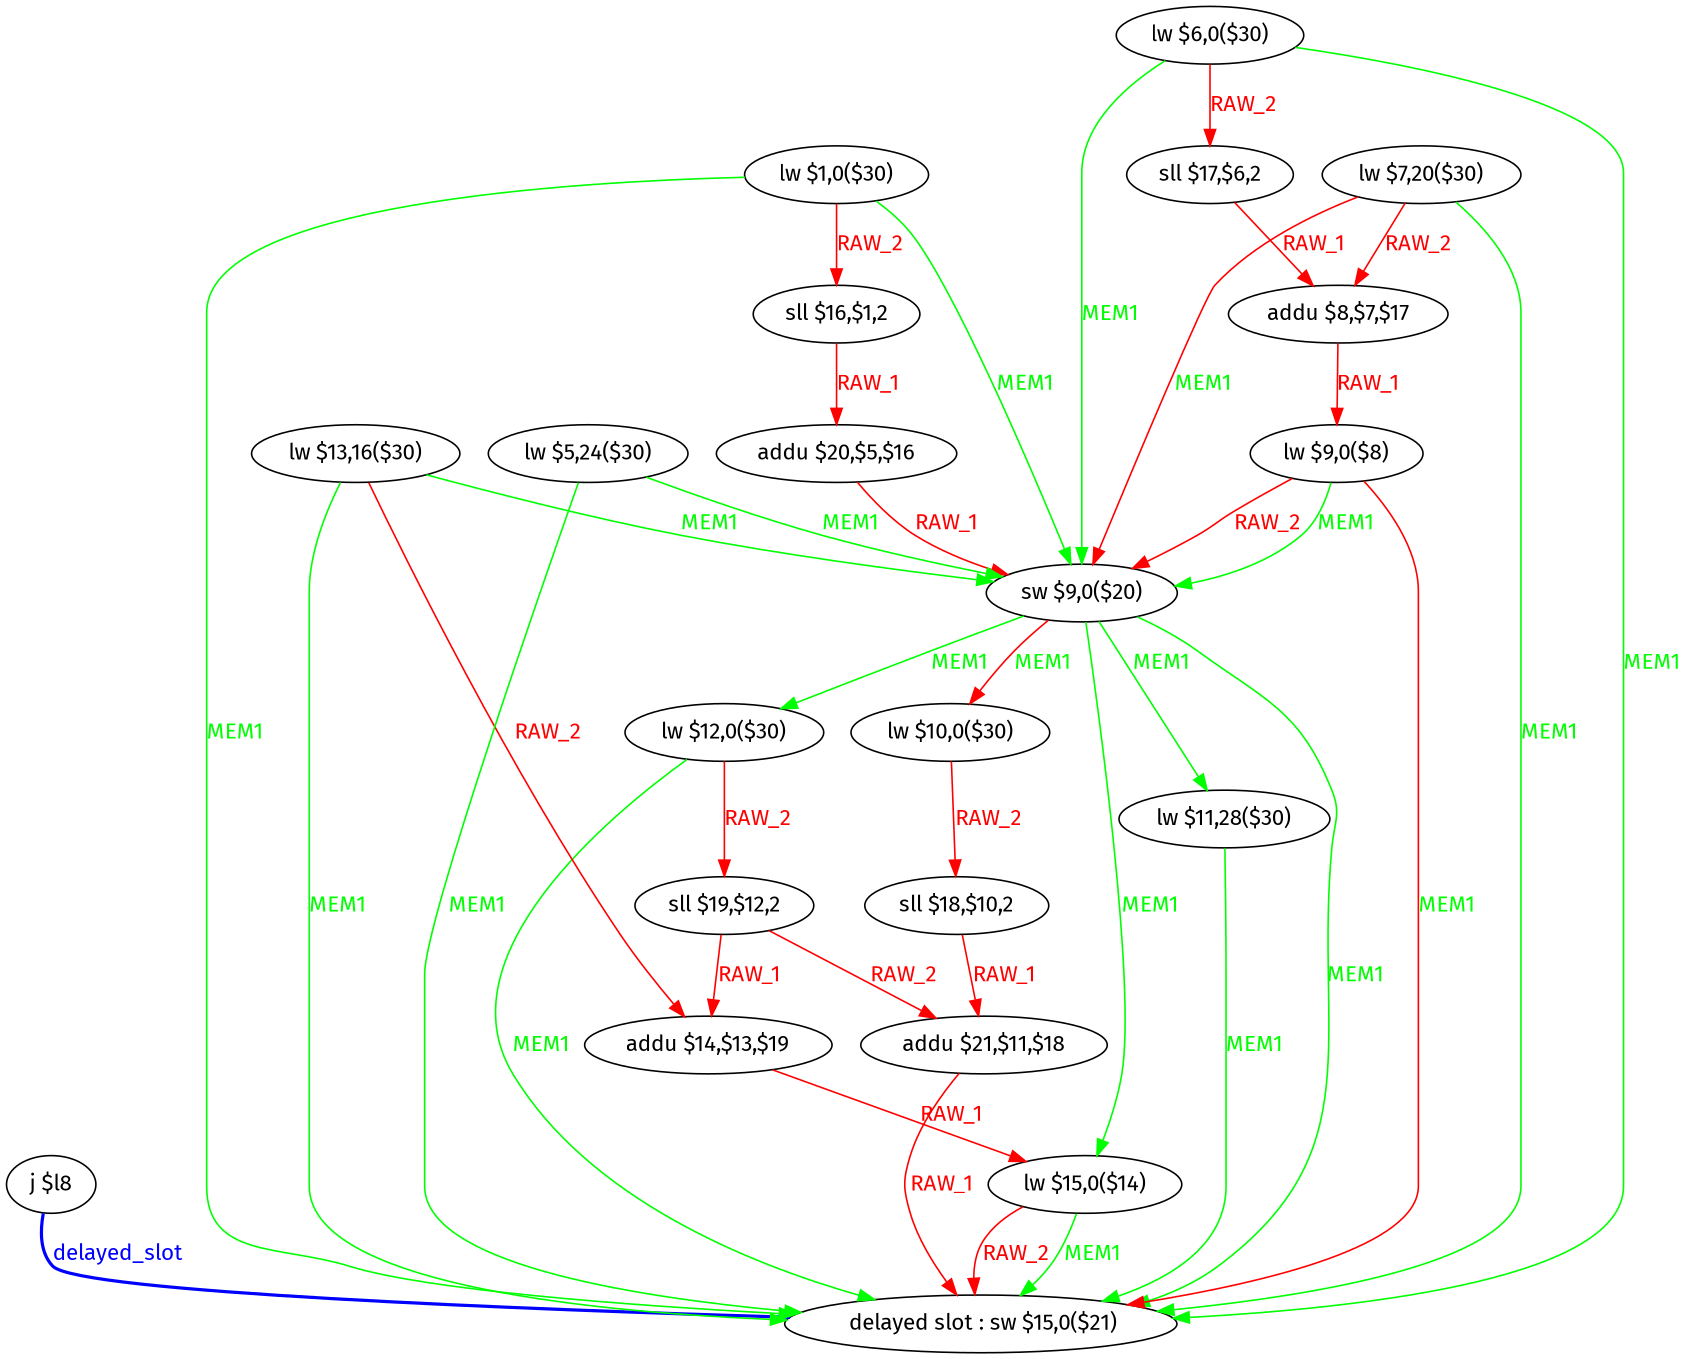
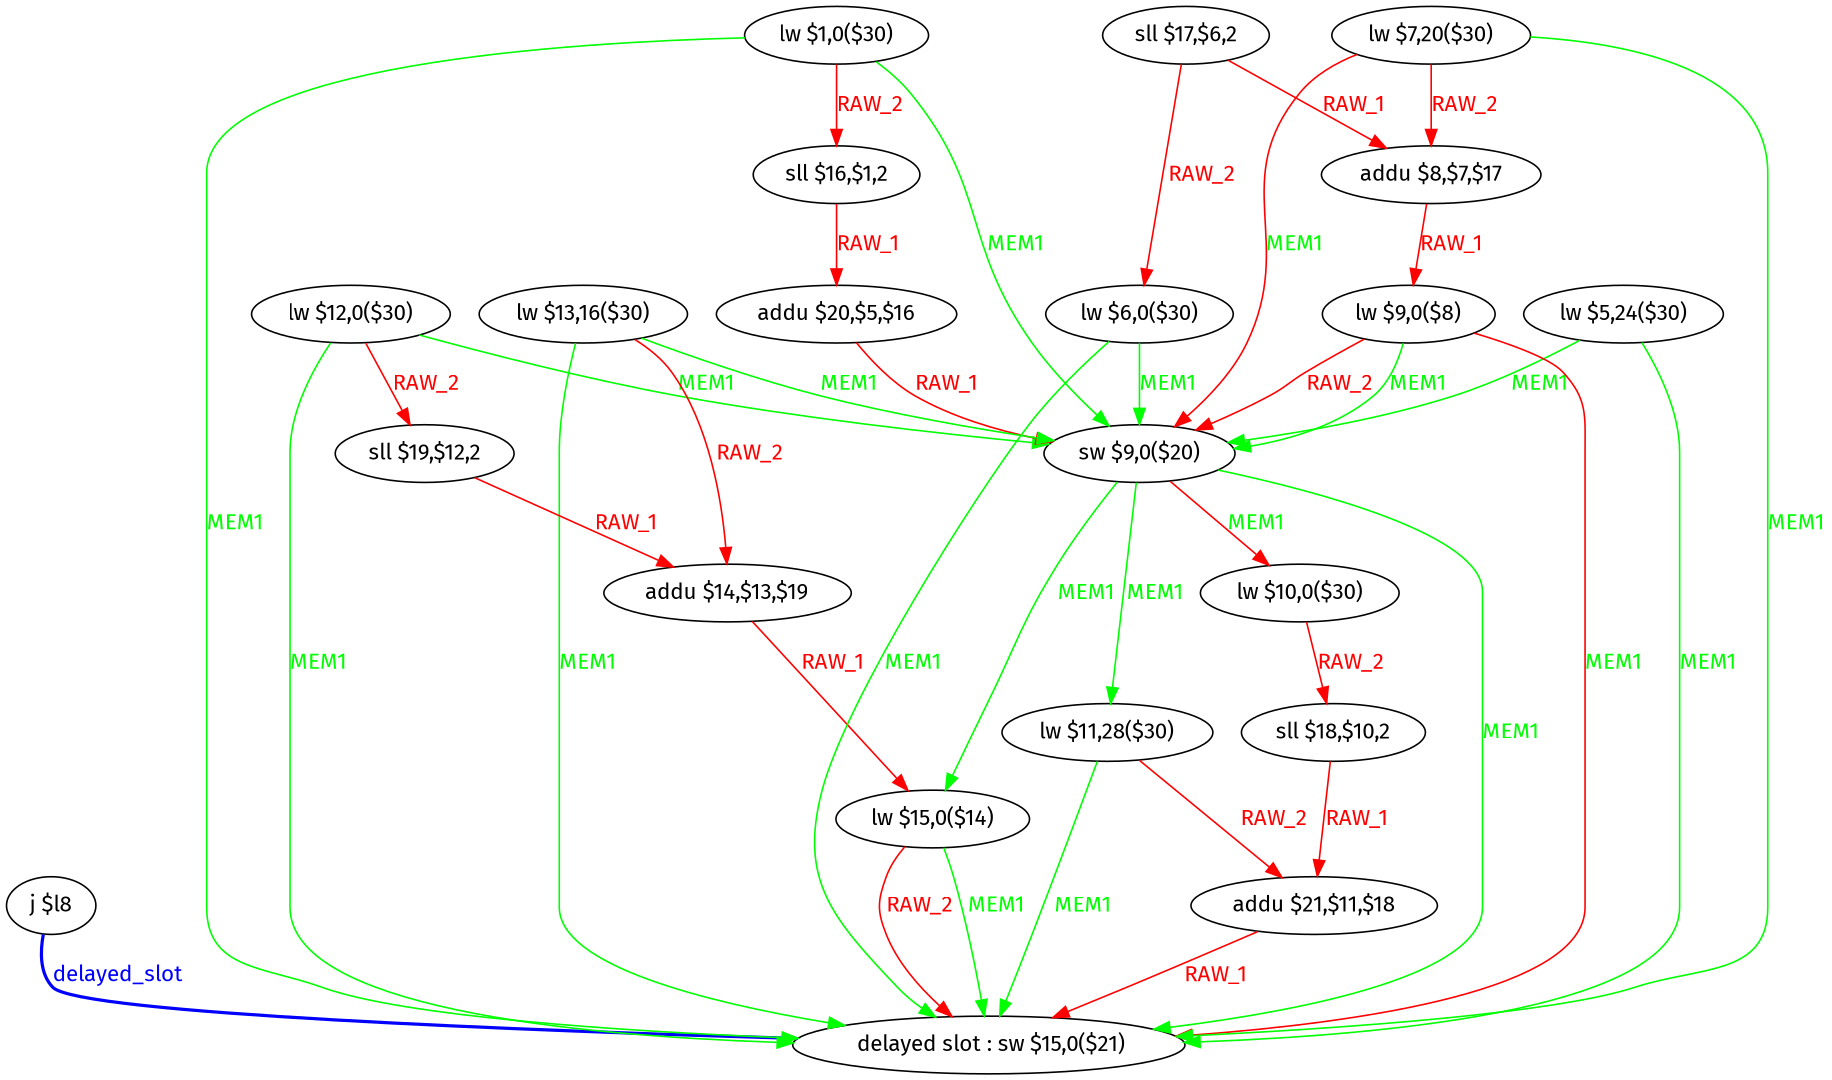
(1210, 97) -> (1164, 167)
(910, 659) -> (723, 404)
(845, 971) -> (1204, 814)
